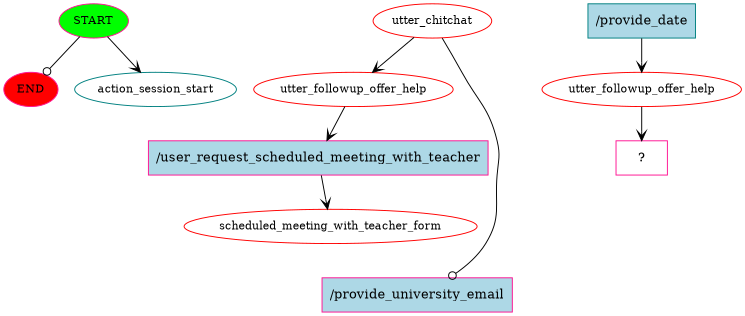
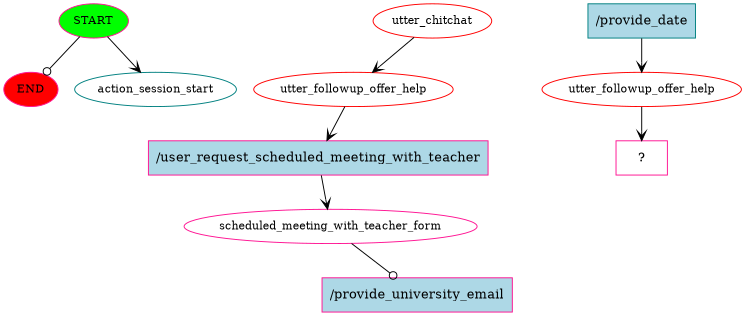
(499, 156) -> (371, 258)
(331, 226) -> (331, 226)
